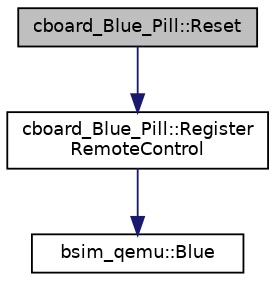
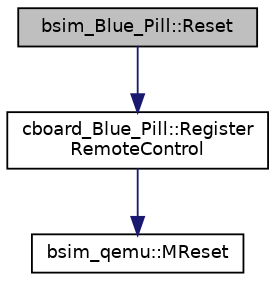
(138, 27) -> (138, 27)
(138, 253) -> (138, 253)
